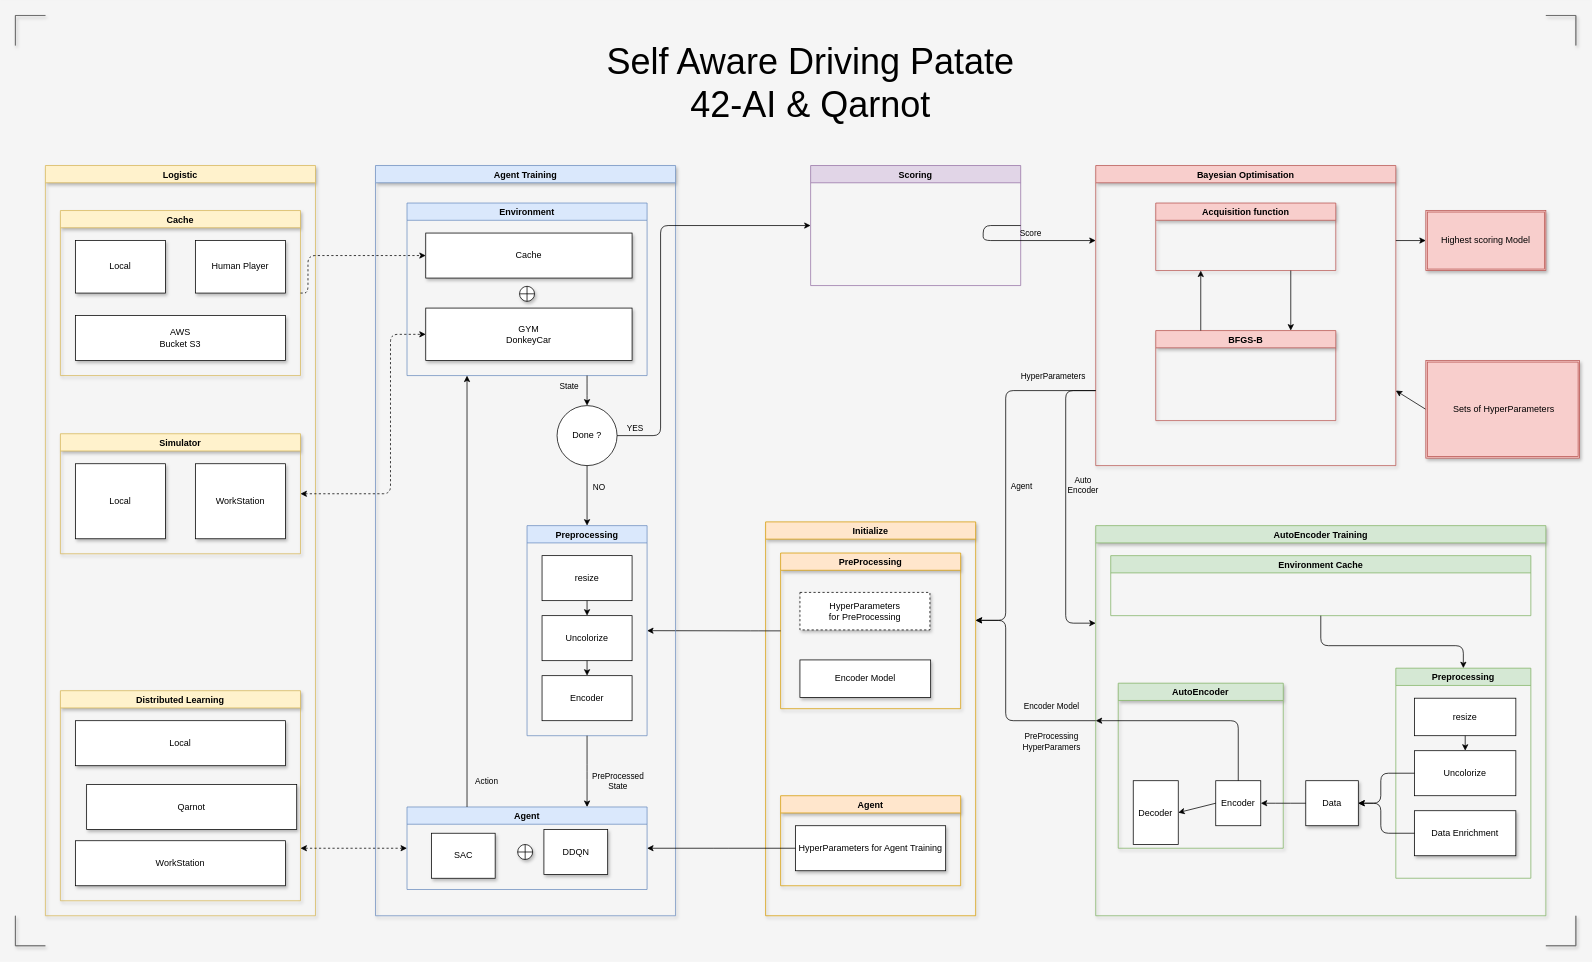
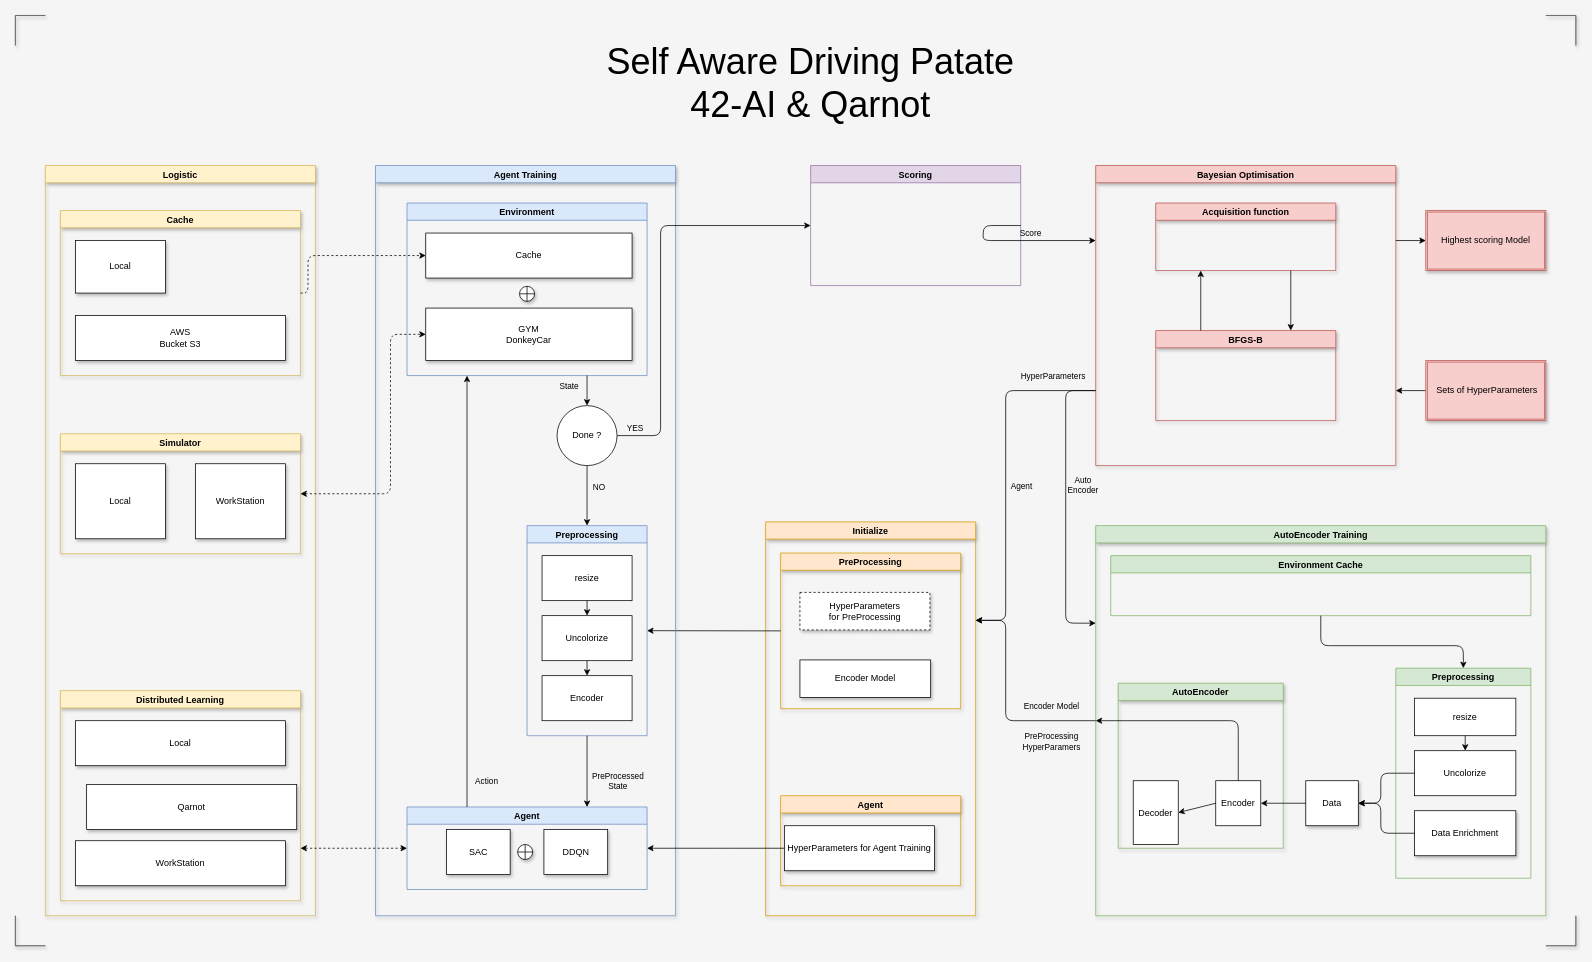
(240, 267) -> none
(1502, 409) -> (1485, 390)
(870, 848) -> (859, 848)
(463, 855) -> (478, 852)
